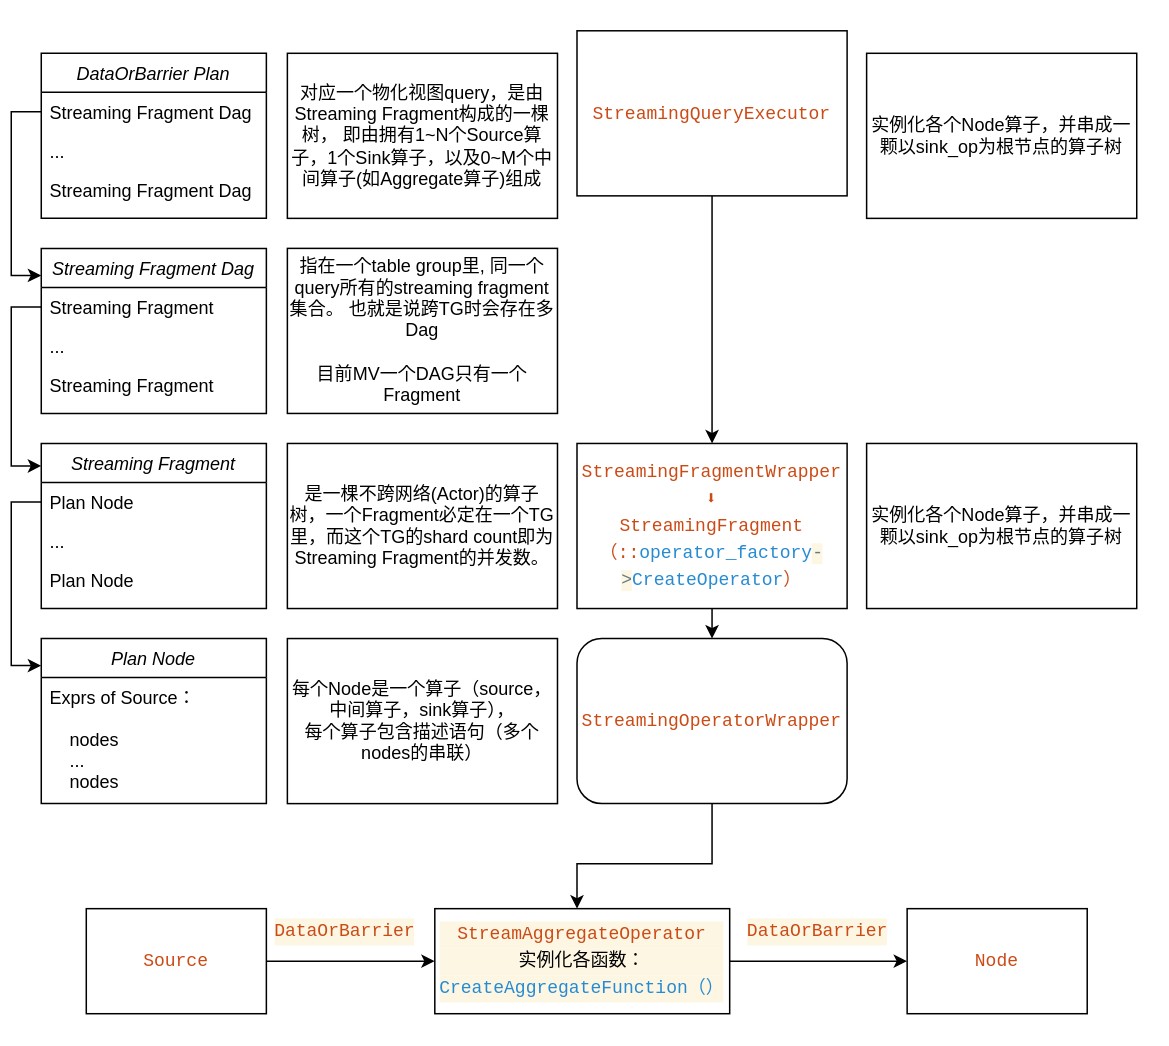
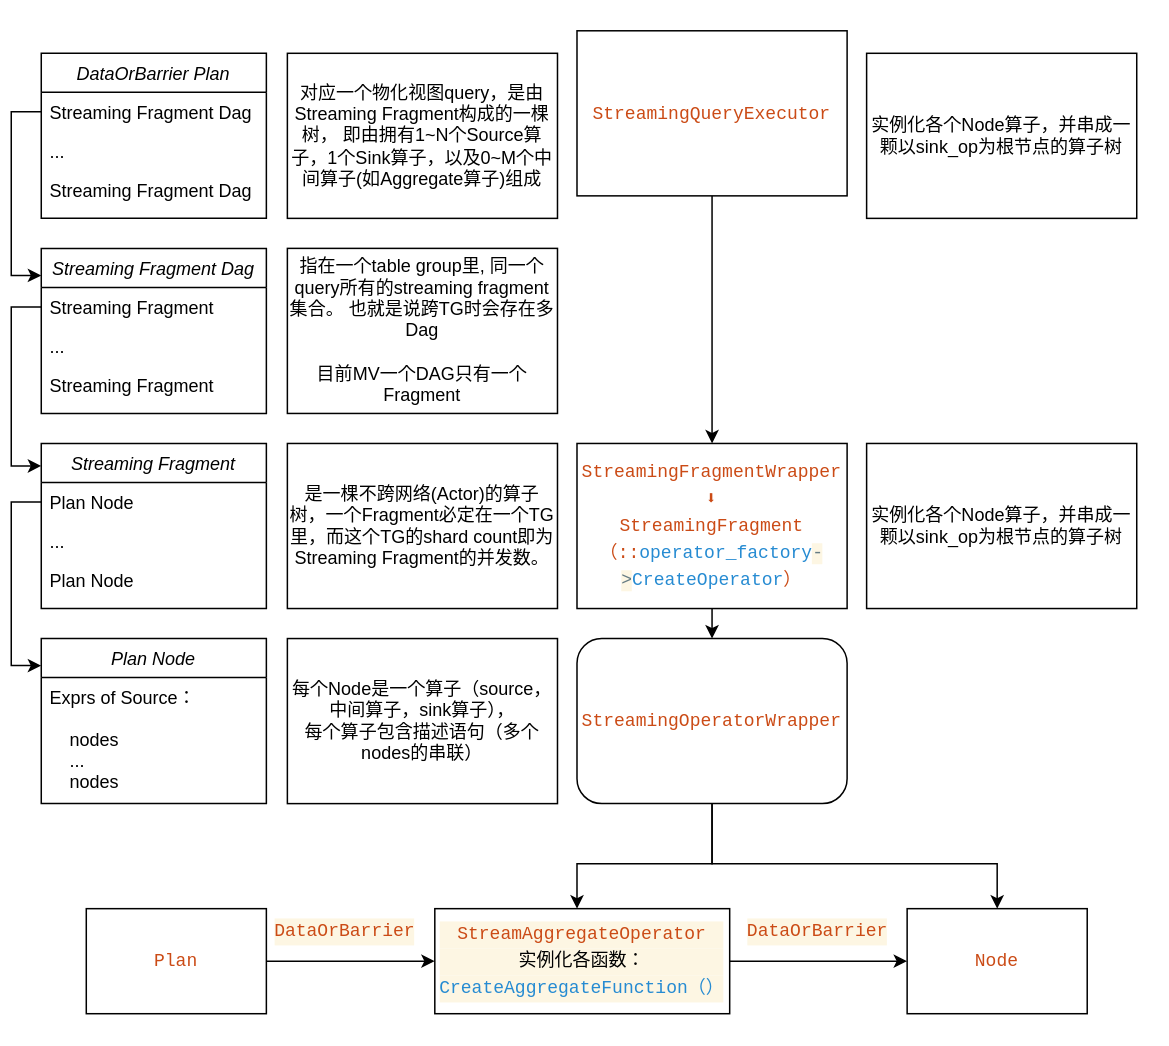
none -> (873, 863)
(176, 961) -> (176, 961)
